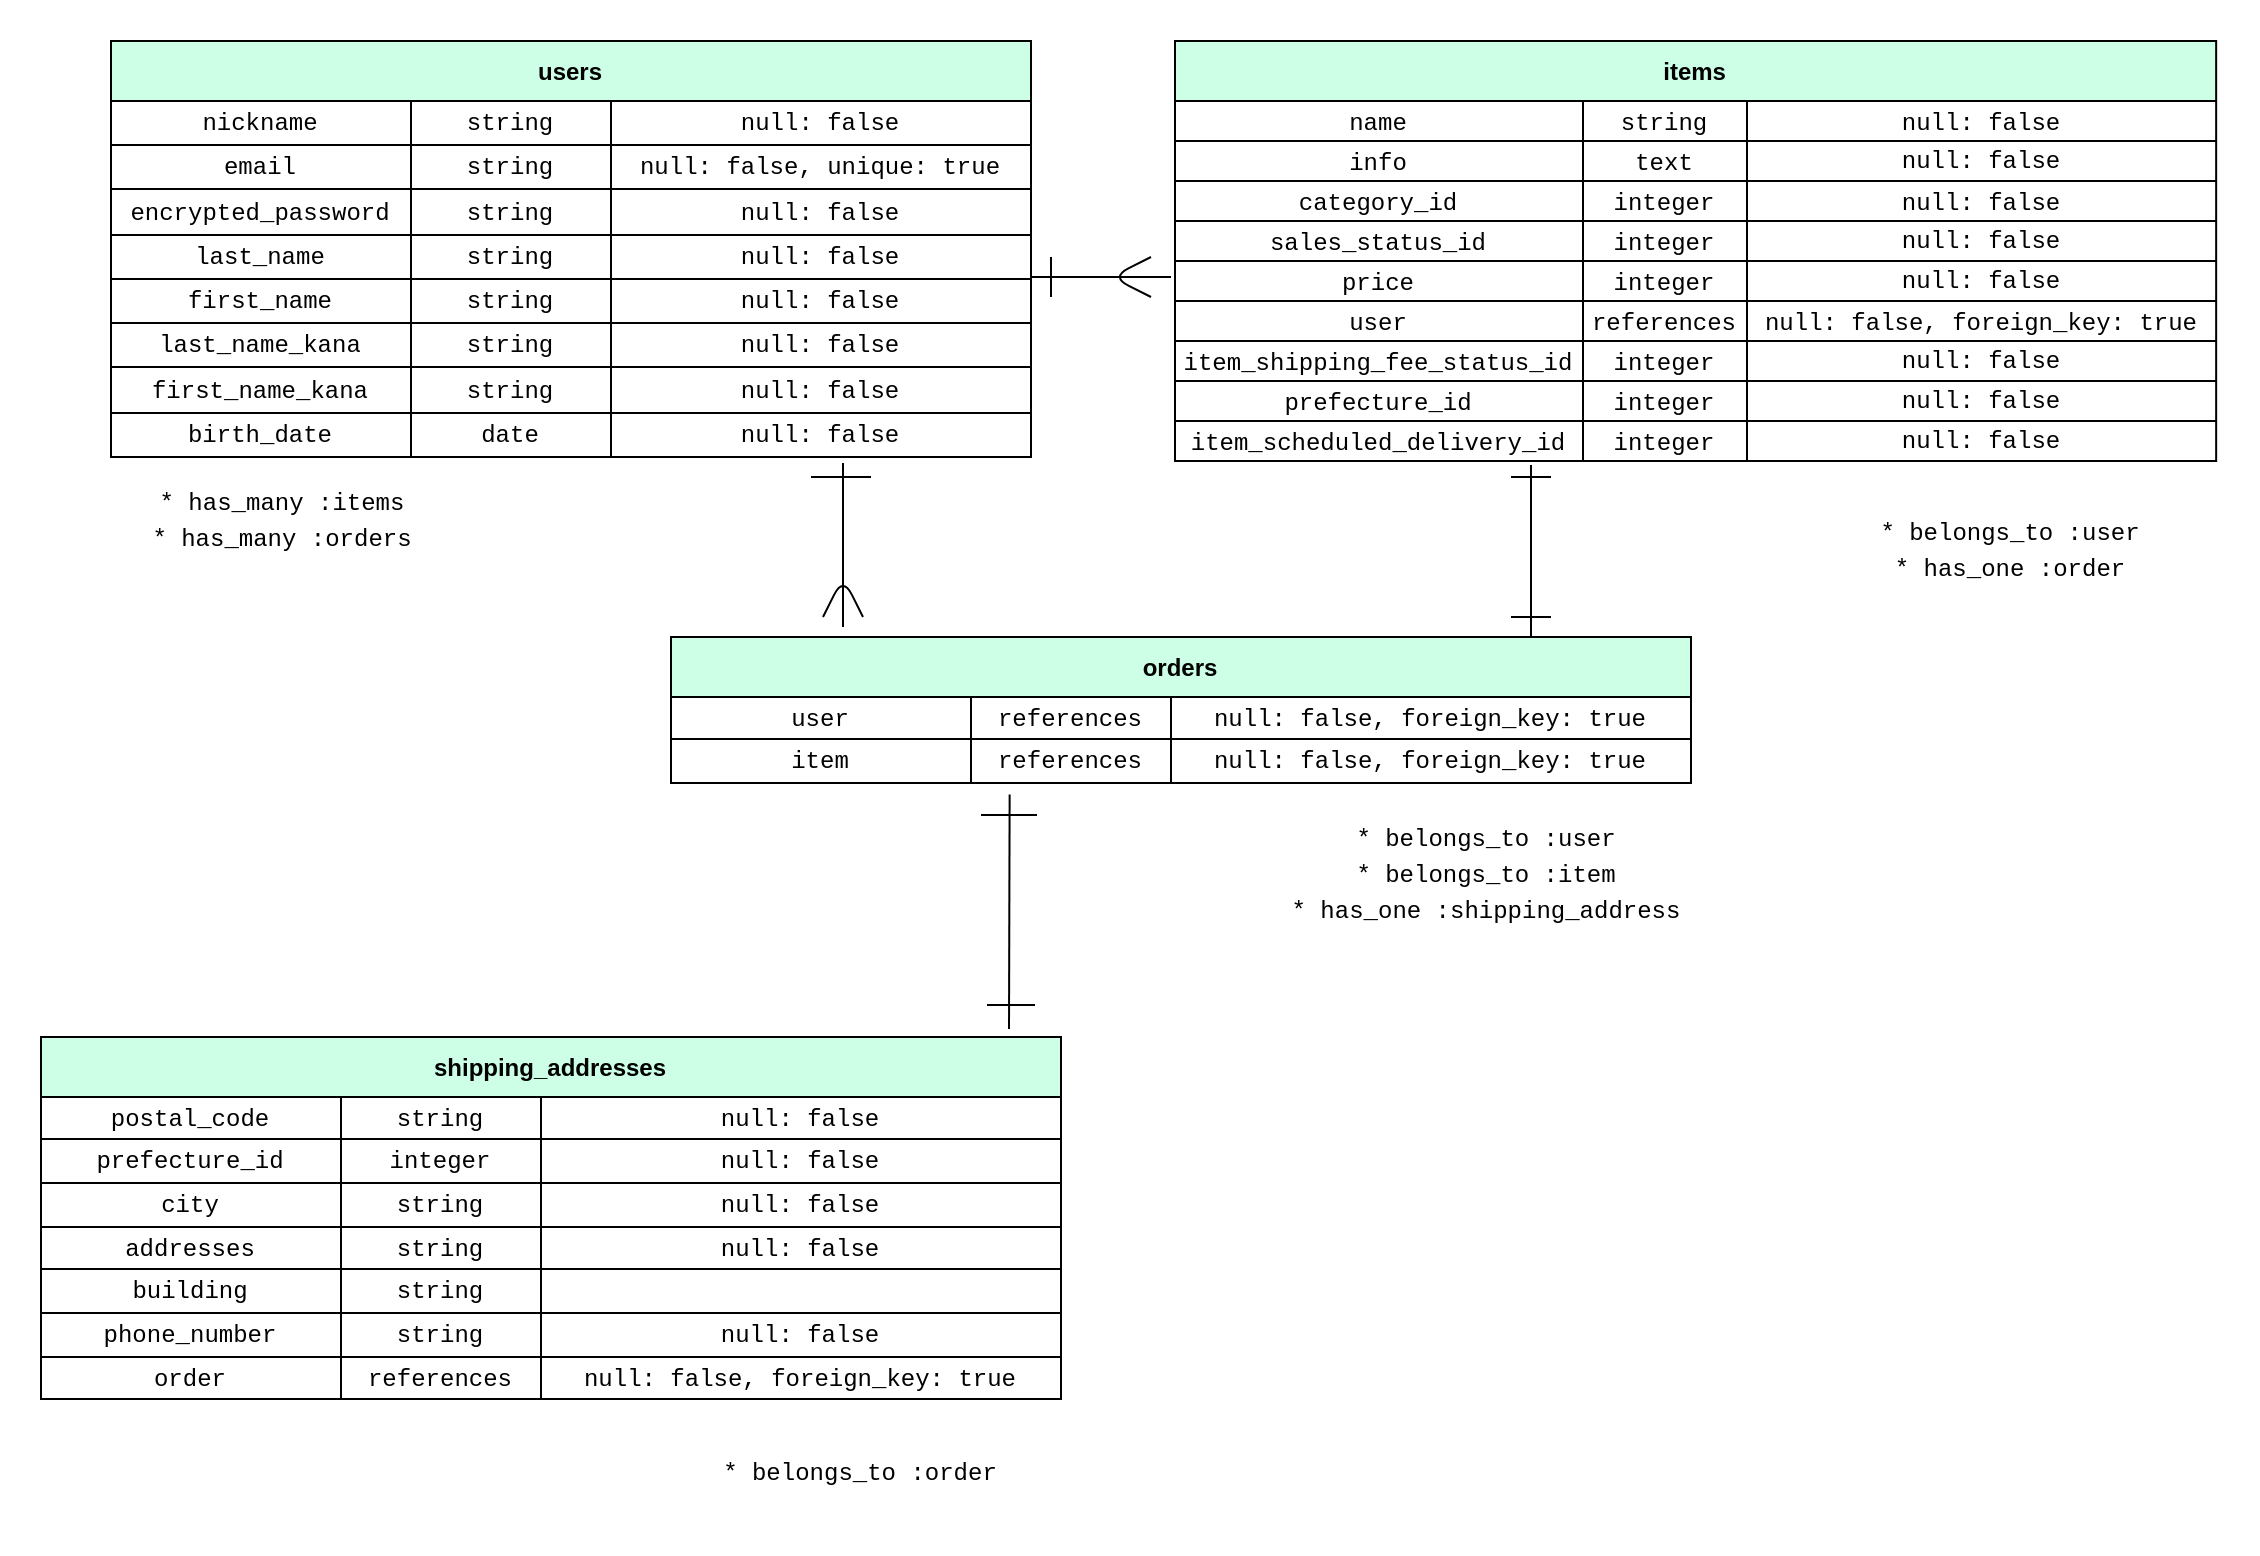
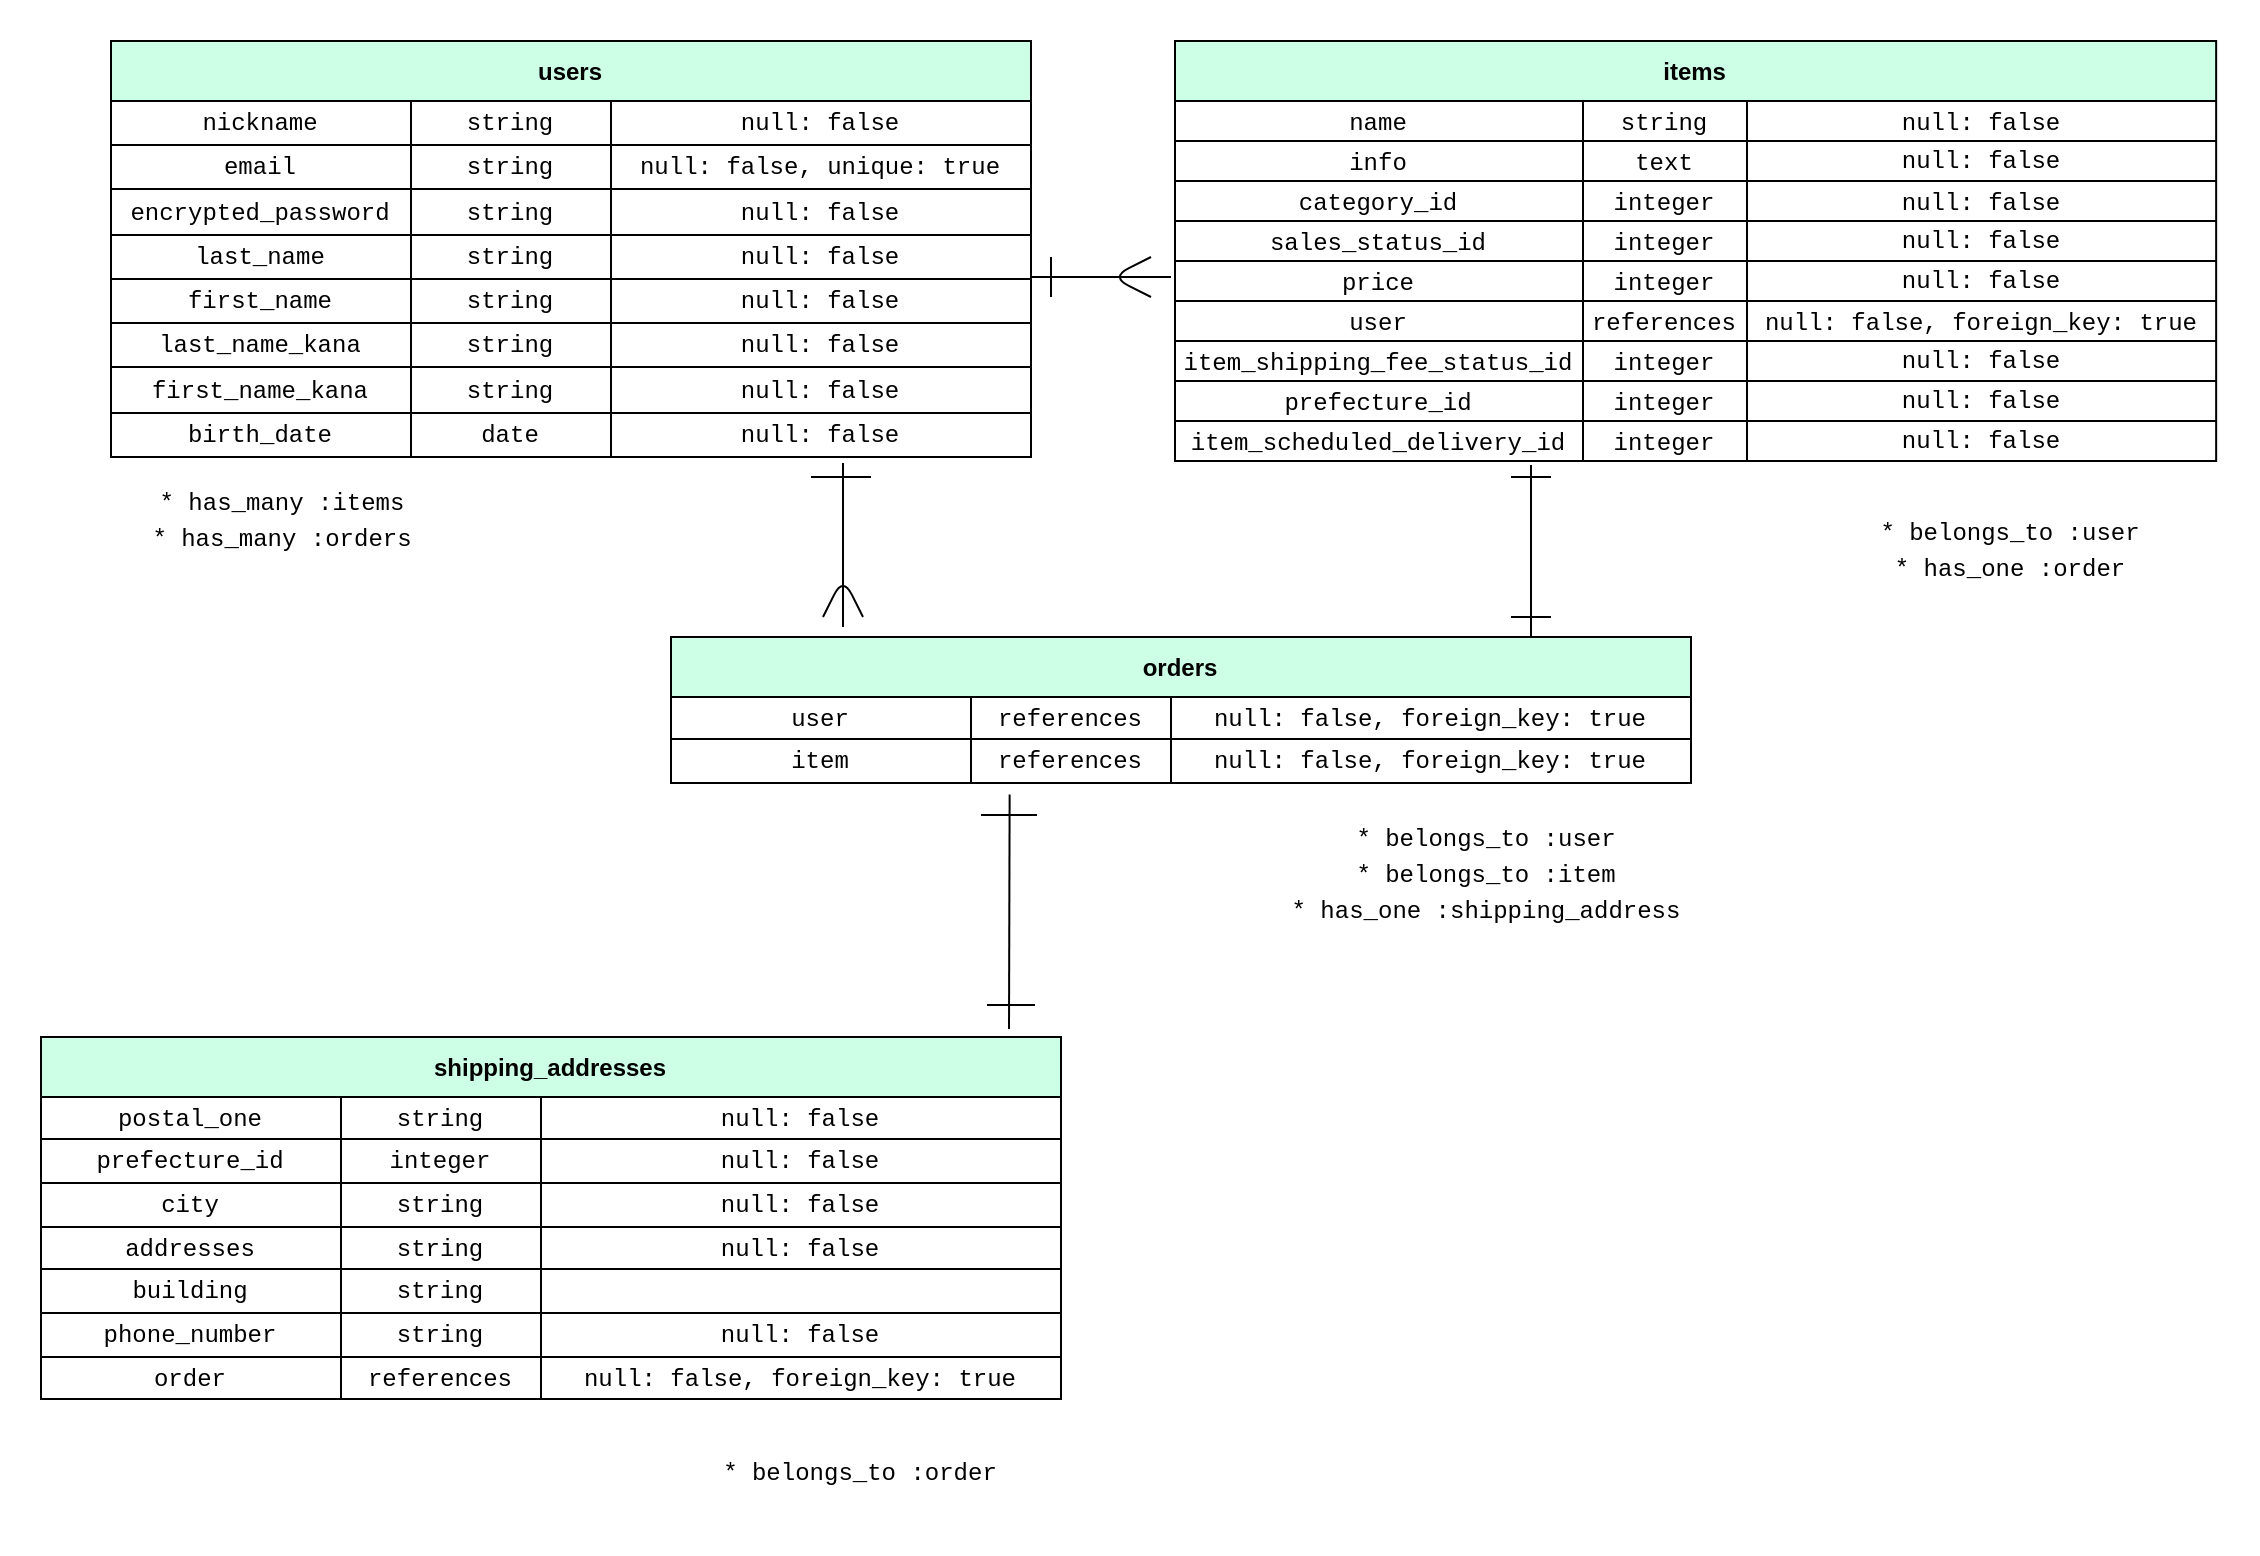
(191, 1119) -> (191, 1119)
